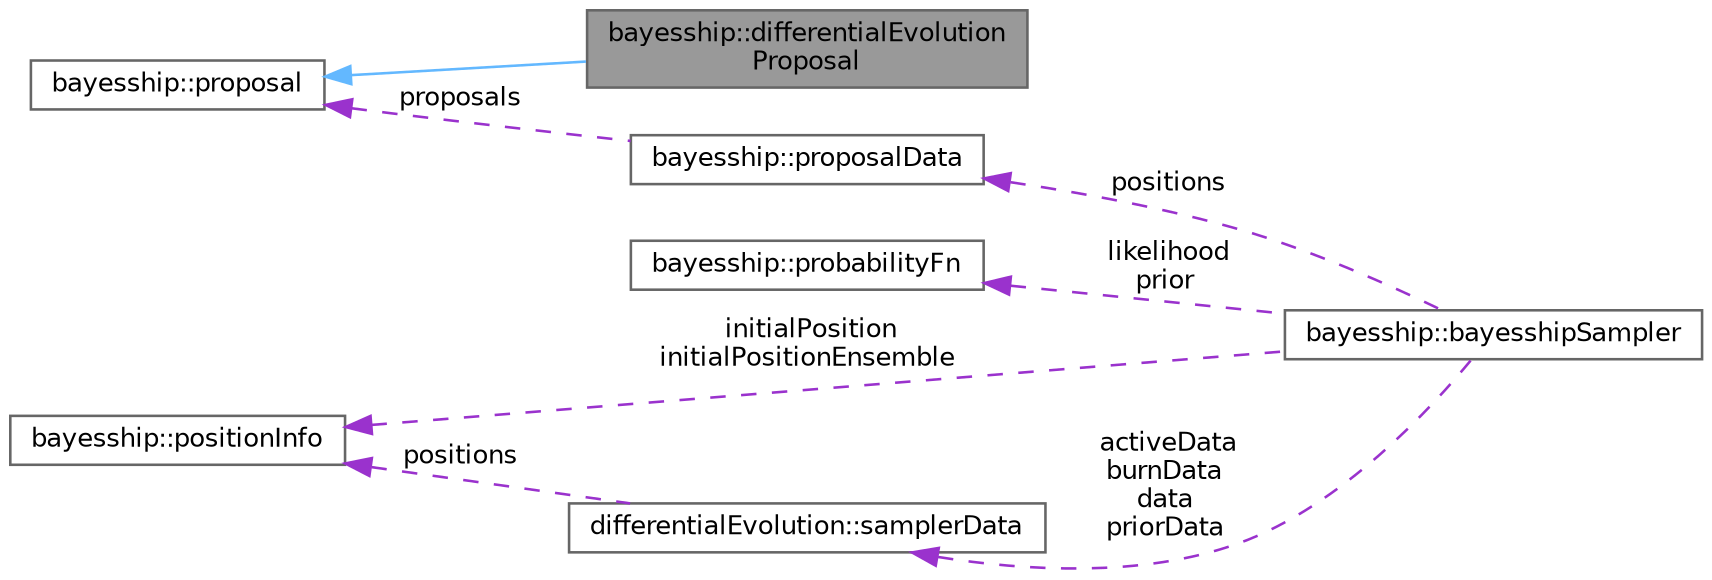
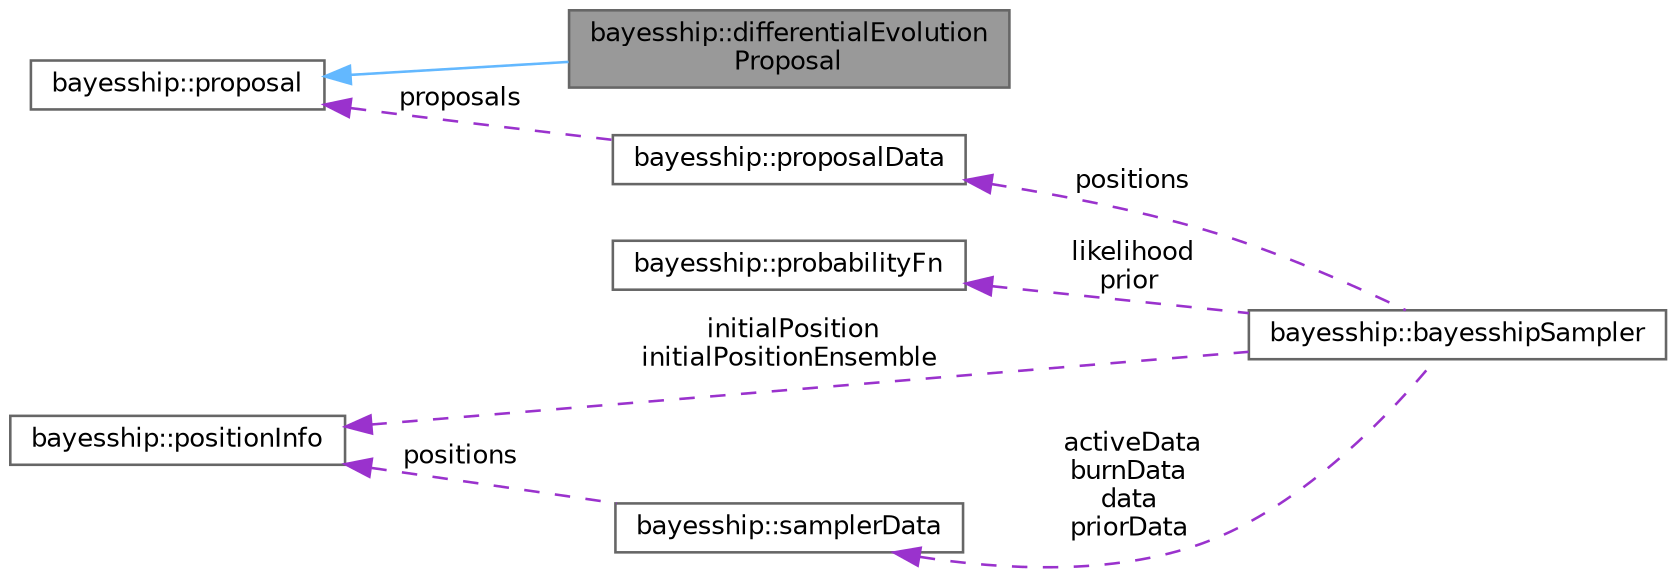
(807, 528) -> (789, 528)
